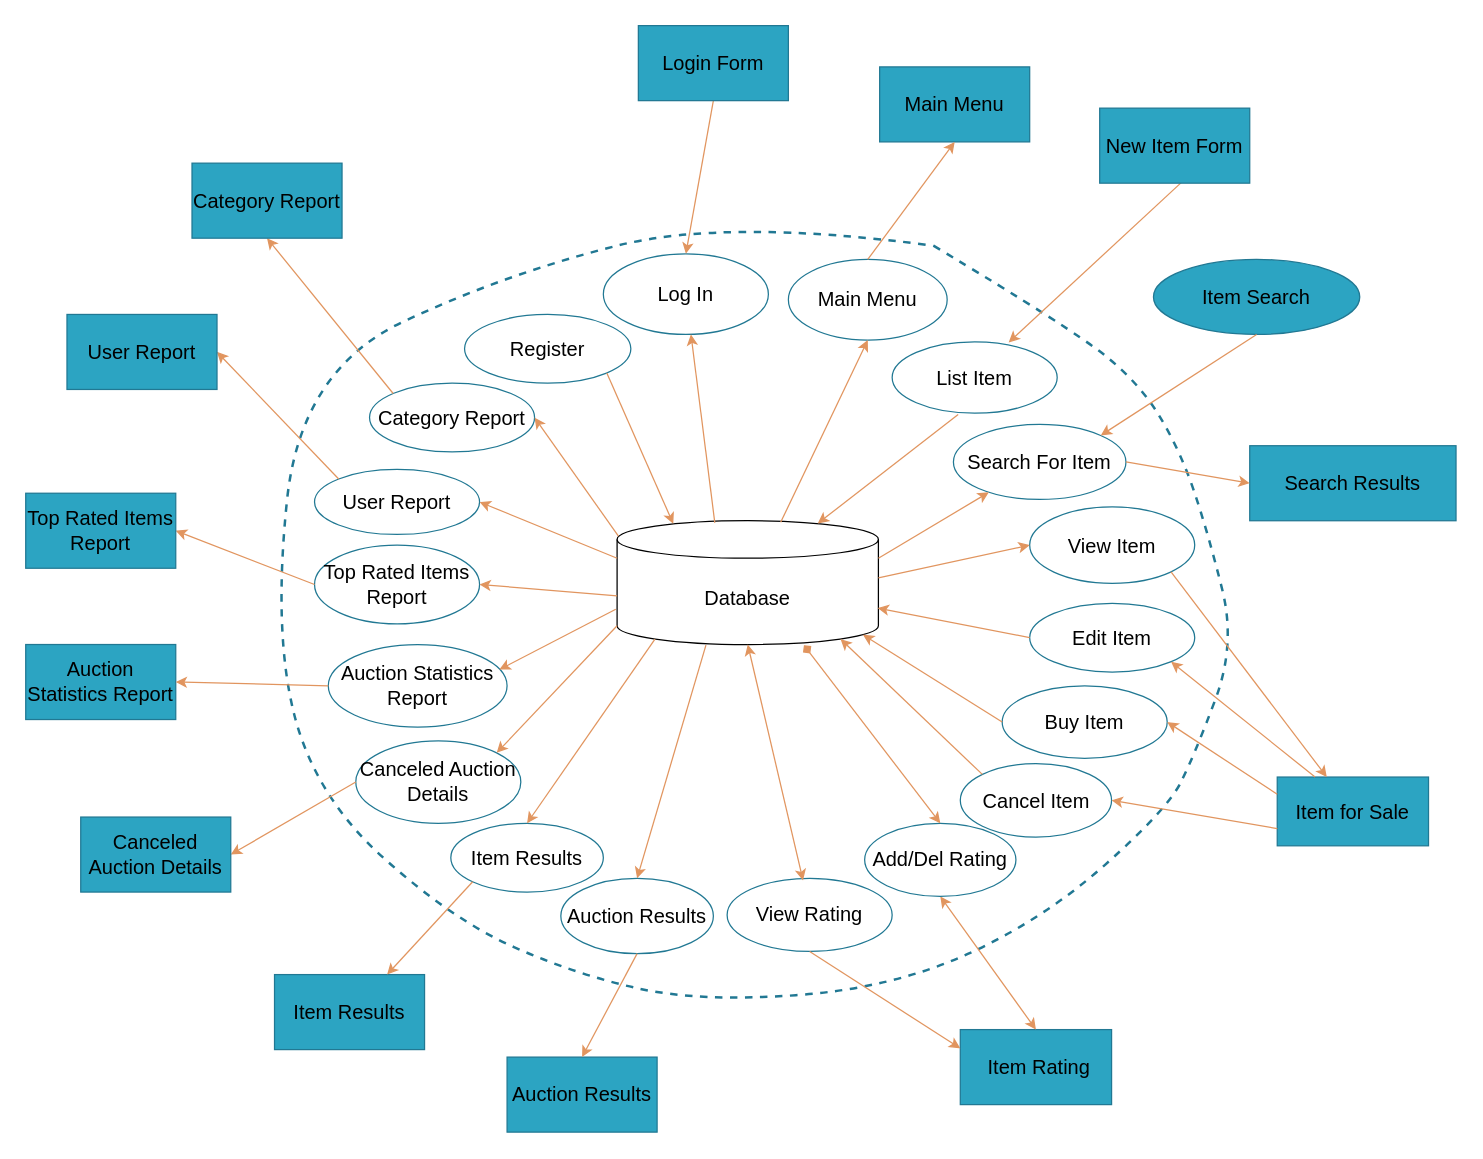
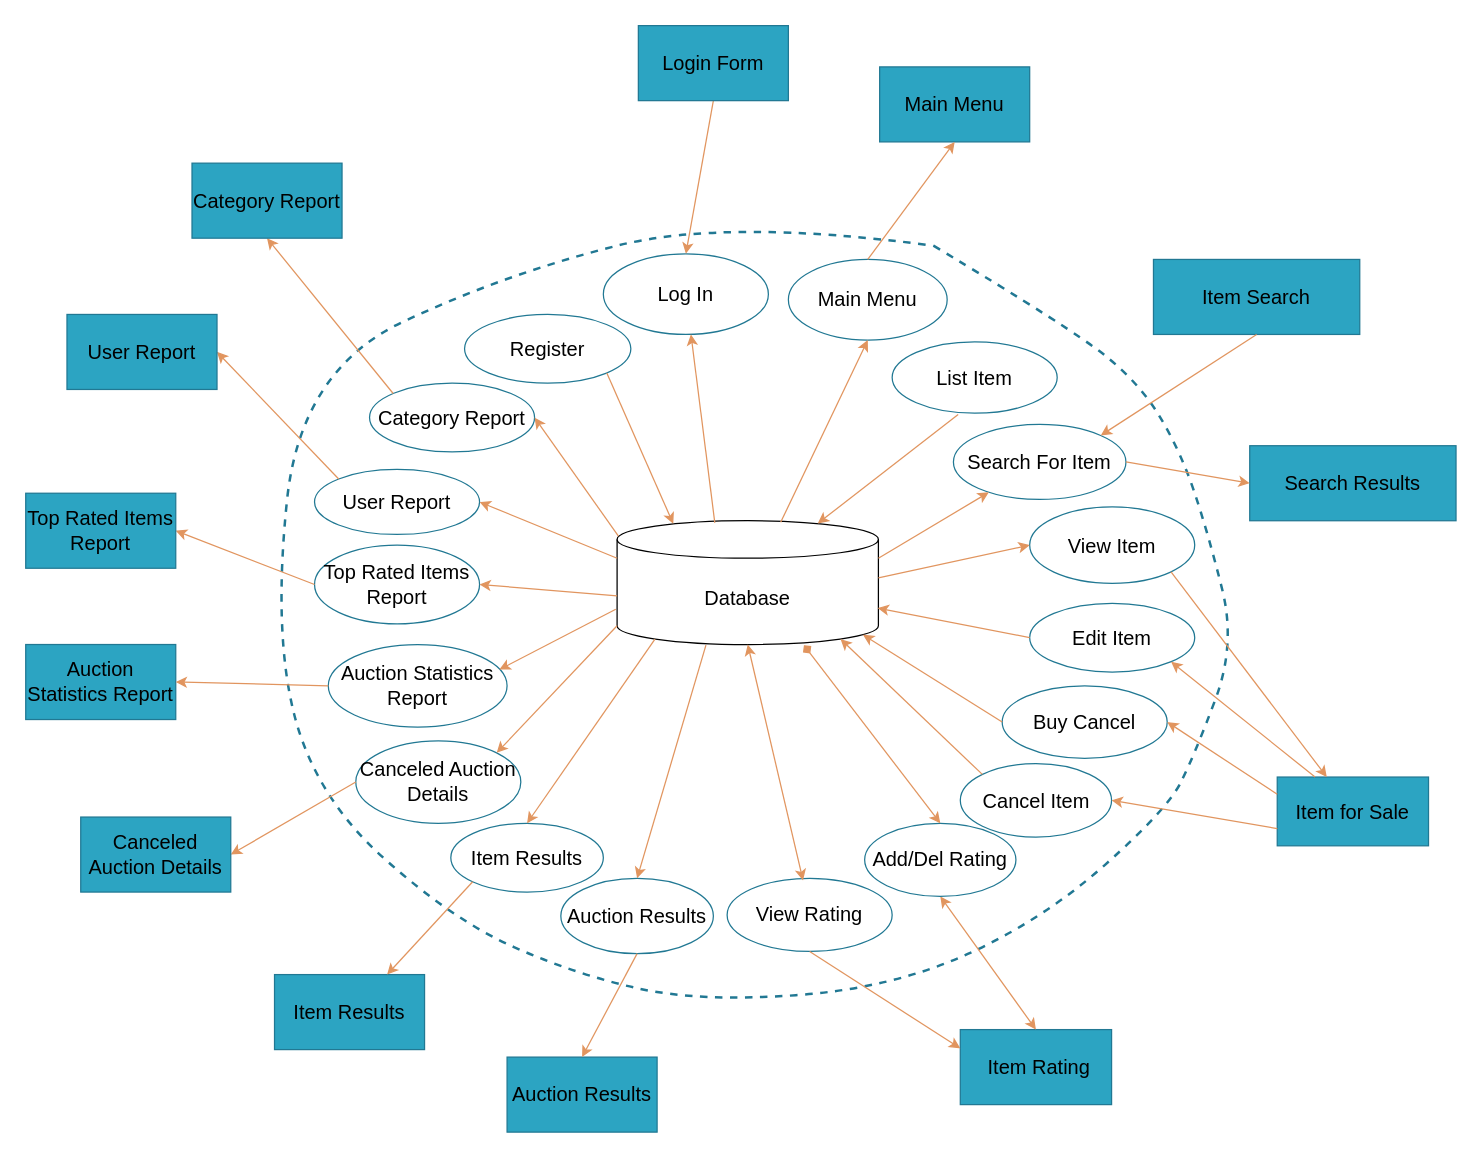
(1174, 146) -> none
(1098, 259) -> none
(1256, 297) -> (1256, 297)
(1084, 722) -> (1084, 722)
